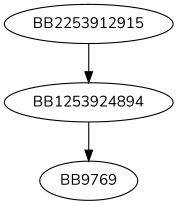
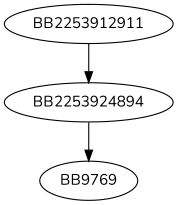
(89, 24) -> (89, 24)
(89, 102) -> (89, 102)
